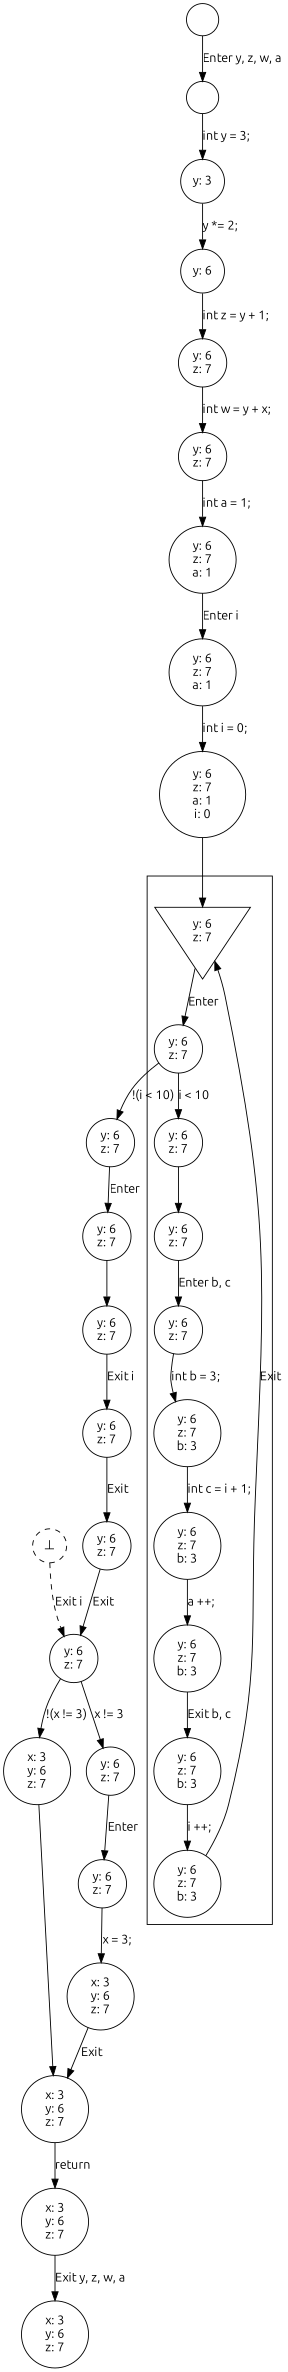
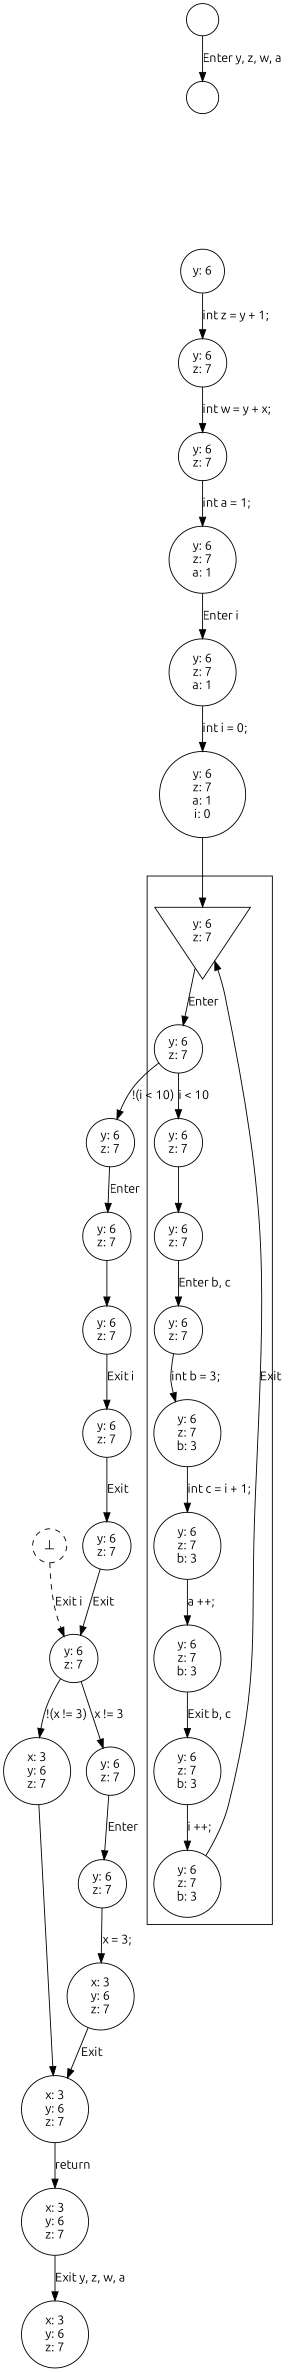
(203, 181) -> none
